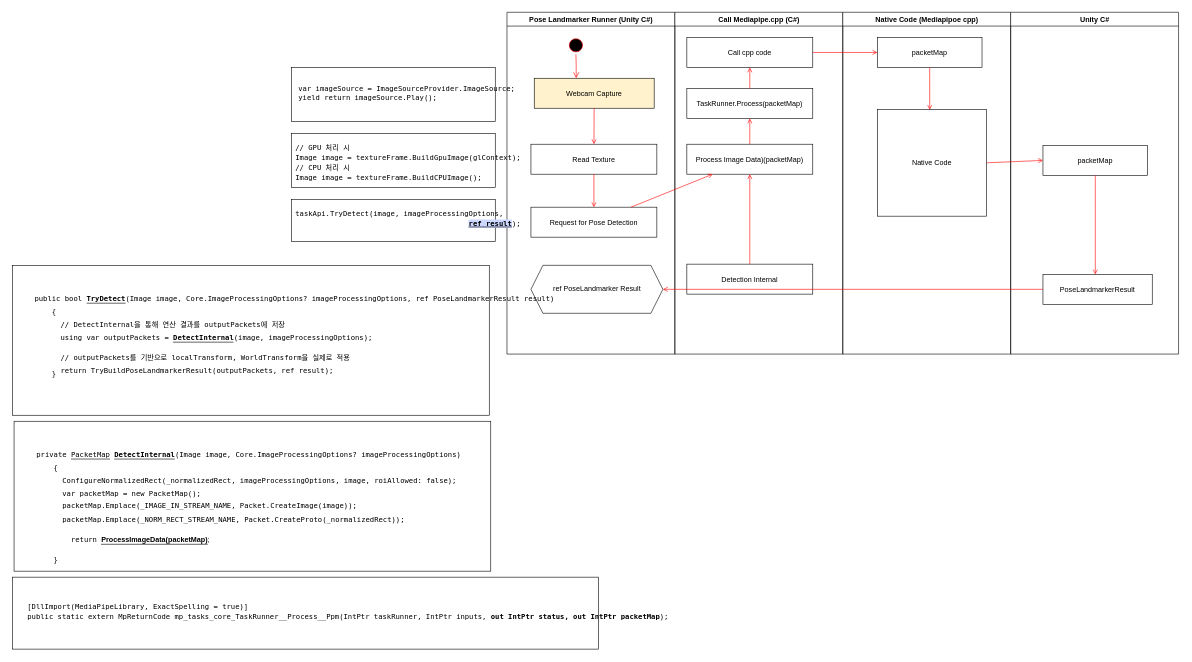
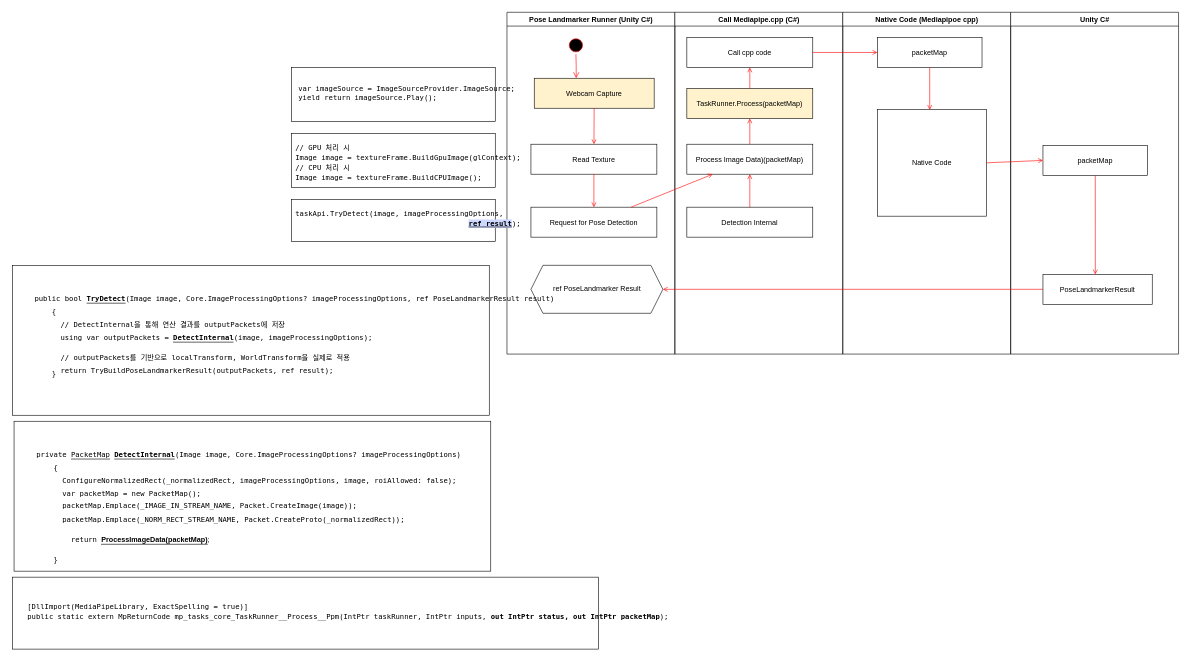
(750, 104) -> (750, 104)
(750, 279) -> (750, 222)
